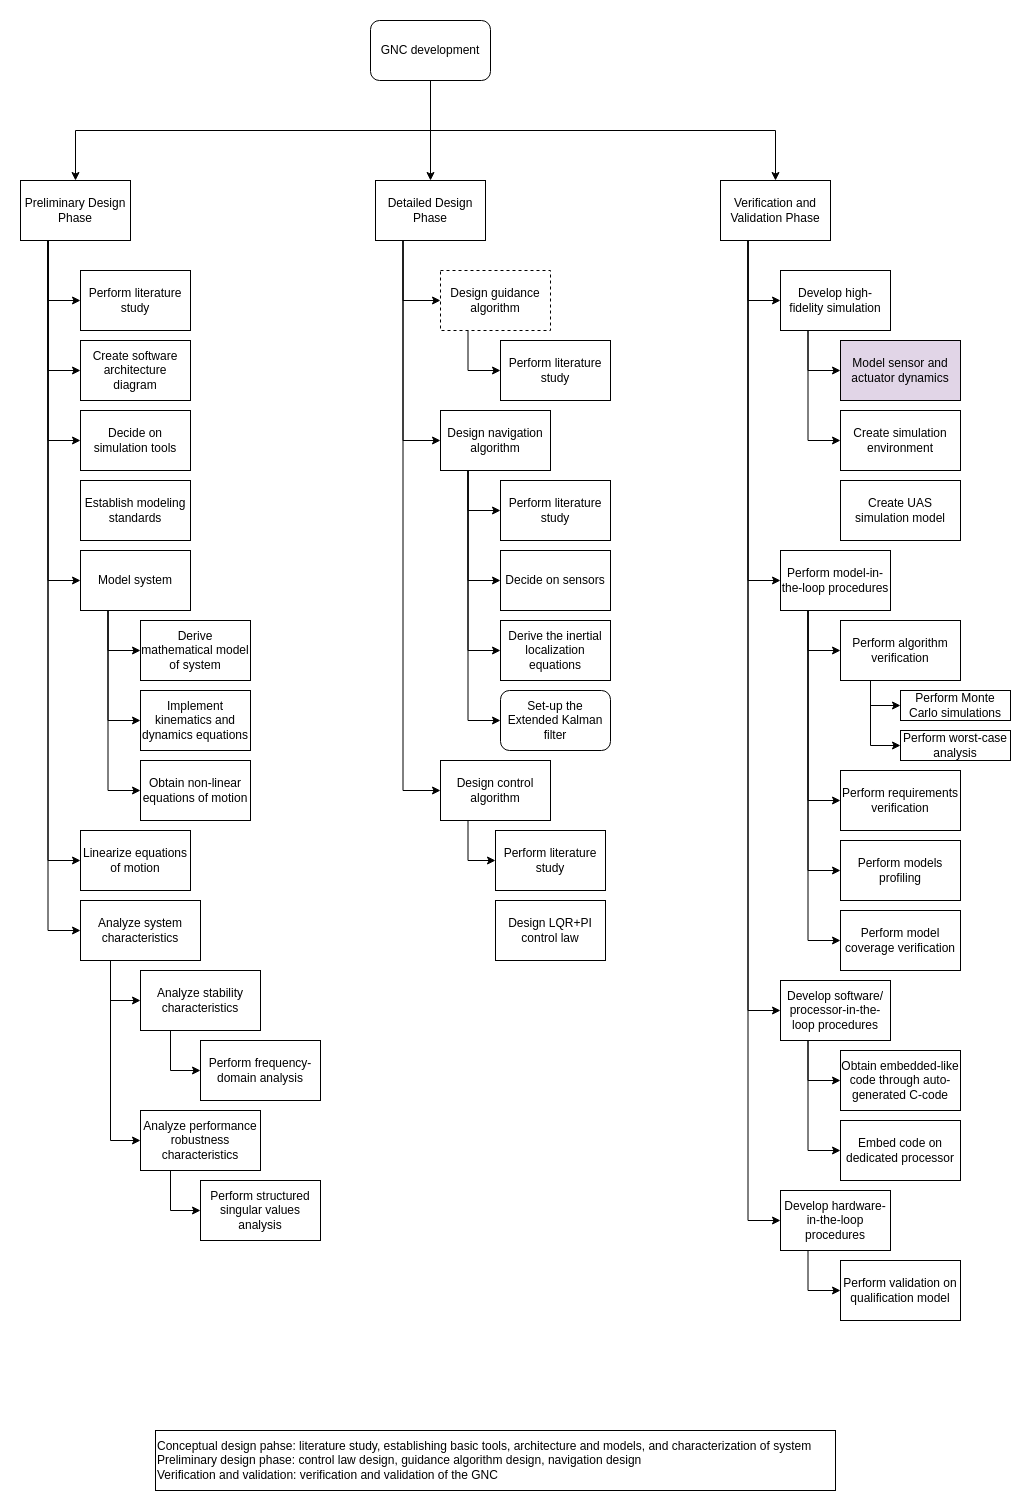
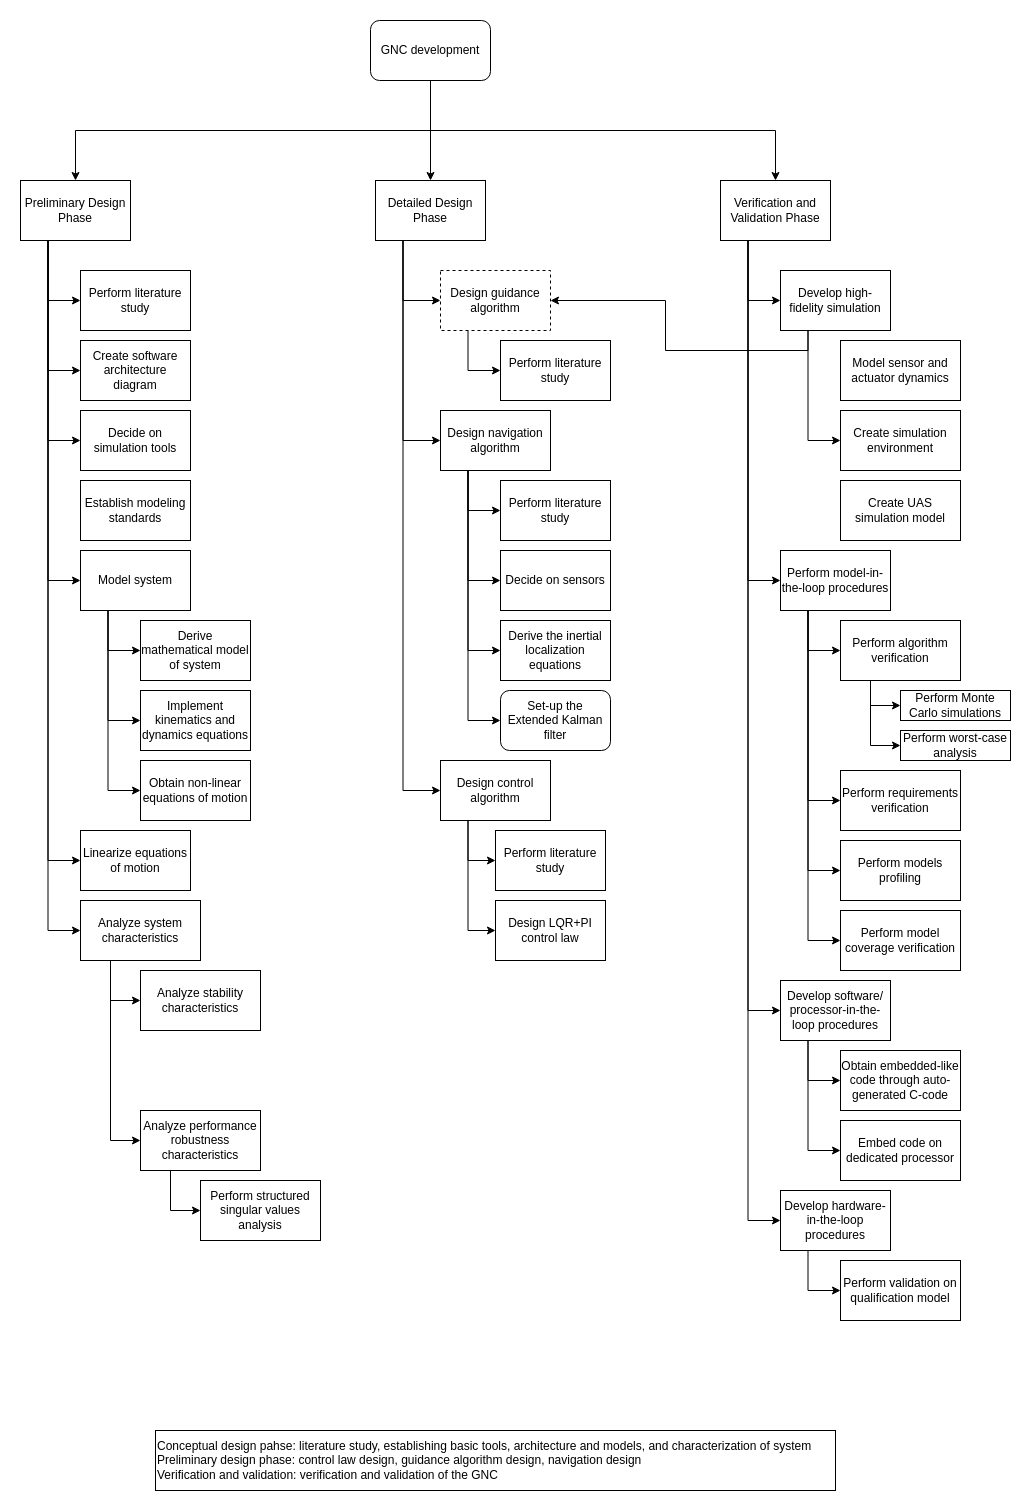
(822, 371) -> (666, 342)
(901, 371) -> (901, 371)
none -> (468, 907)
(171, 1062) -> none
(261, 1071) -> none
